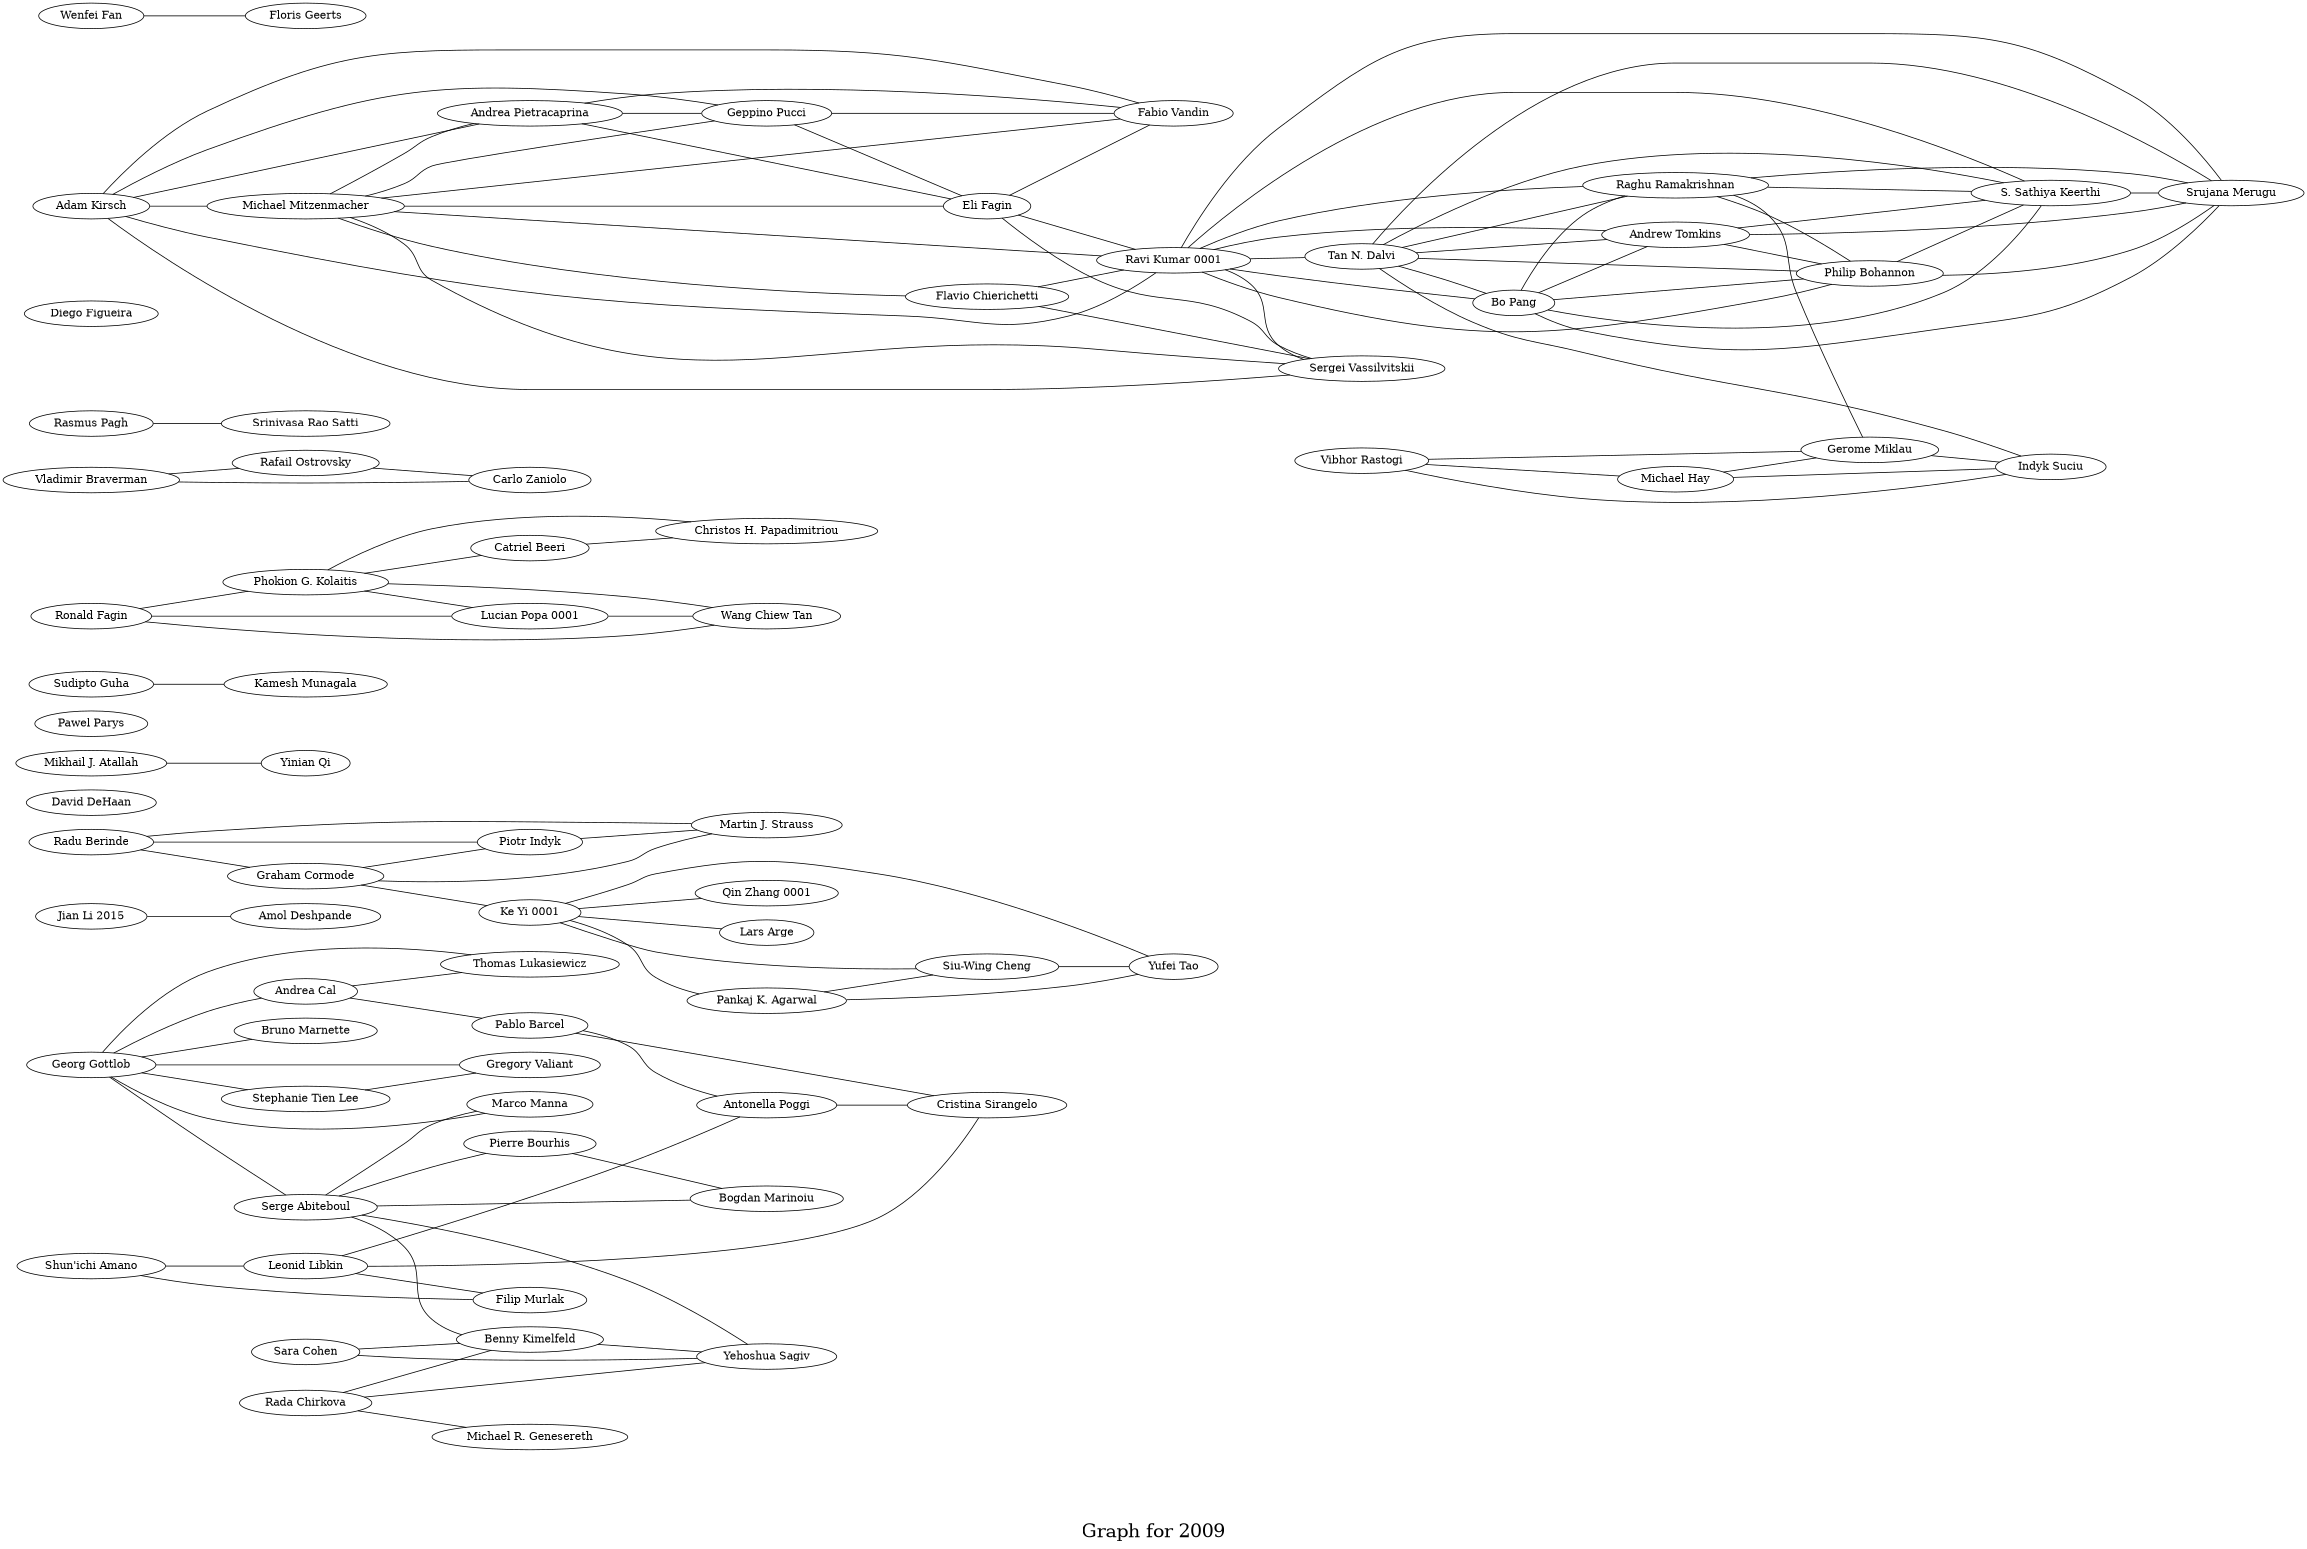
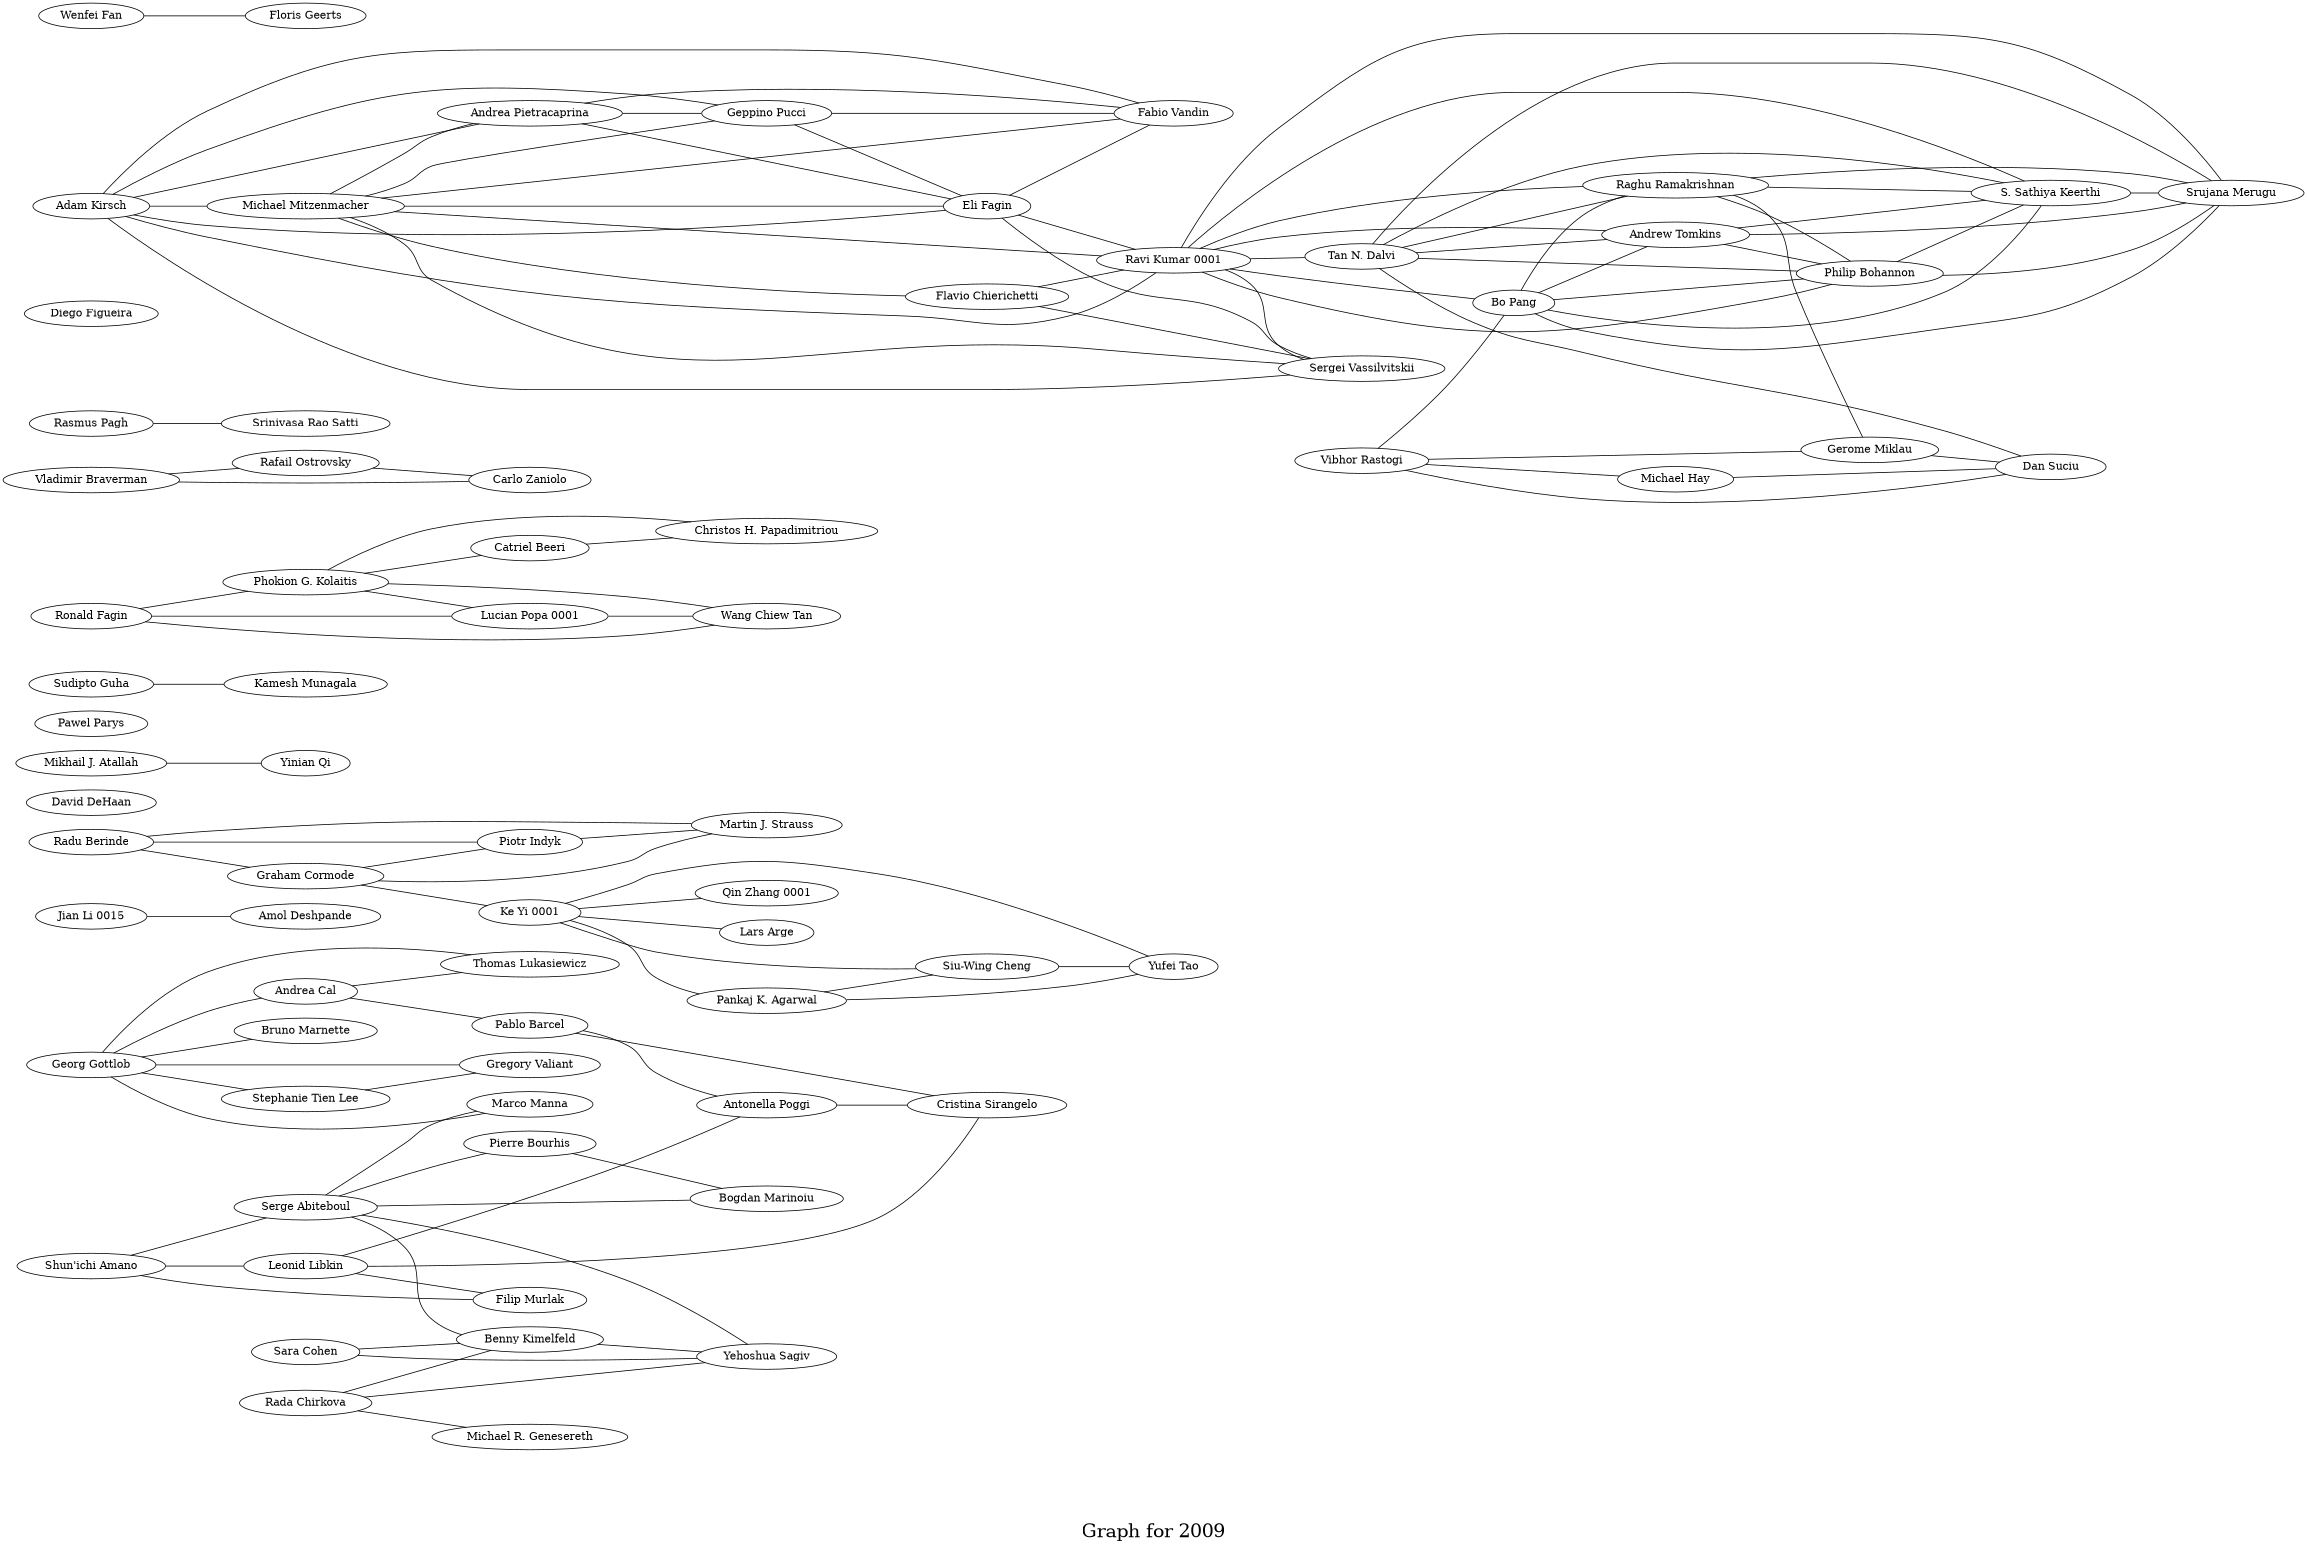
none -> (540, 234)
(1443, 279) -> (1446, 387)
(1770, 465) -> none
(2051, 467) -> (2051, 467)
(91, 916) -> (91, 916)
(197, 1137) -> (199, 1237)
